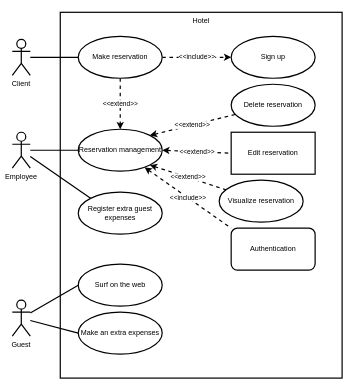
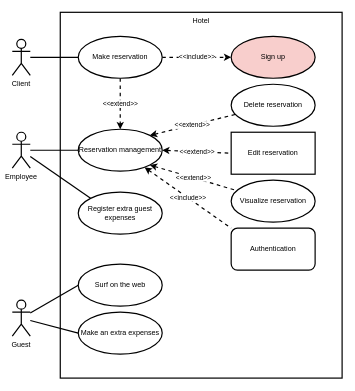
(273, 57) -> (273, 57)
(261, 201) -> (273, 201)
